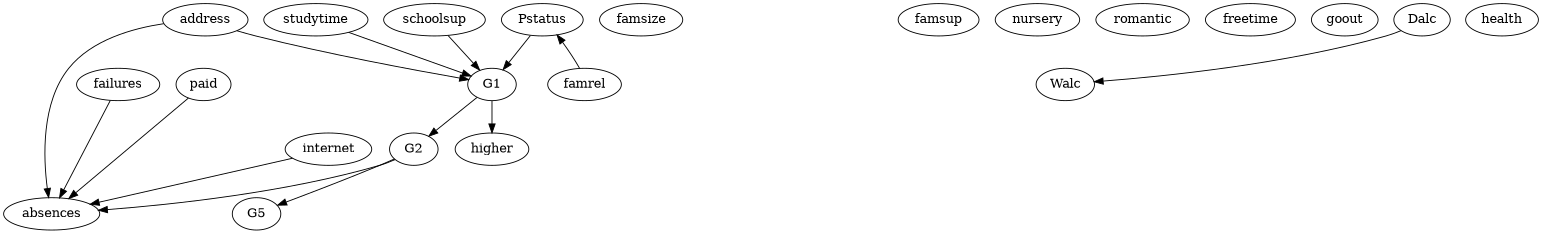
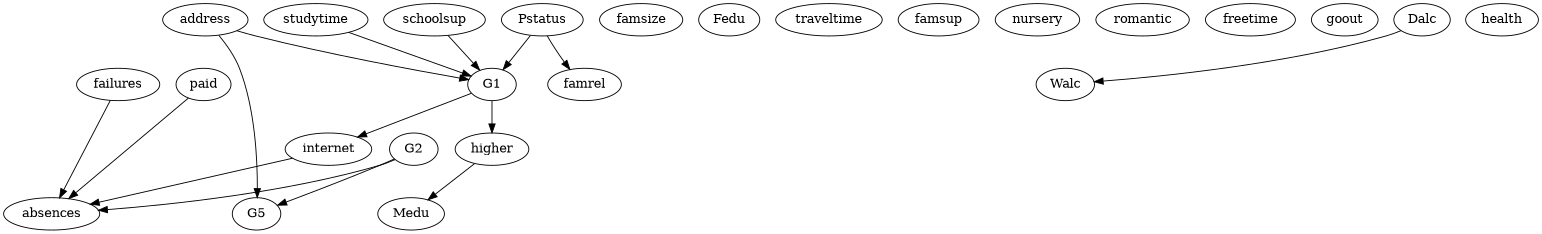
none -> (729, 20)
none -> (829, 20)
(571, 55) -> (555, 49)
(64, 76) -> (250, 108)
(457, 114) -> (419, 114)
none -> (411, 214)
